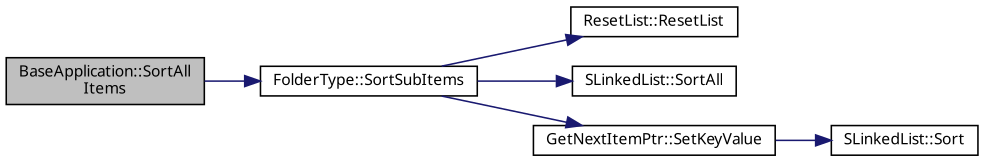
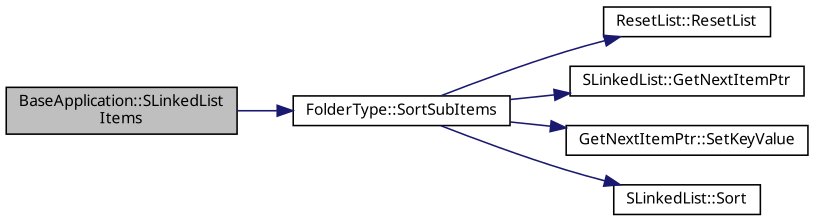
(105, 81) -> (122, 111)
(654, 81) -> (687, 81)
(796, 140) -> (522, 156)
